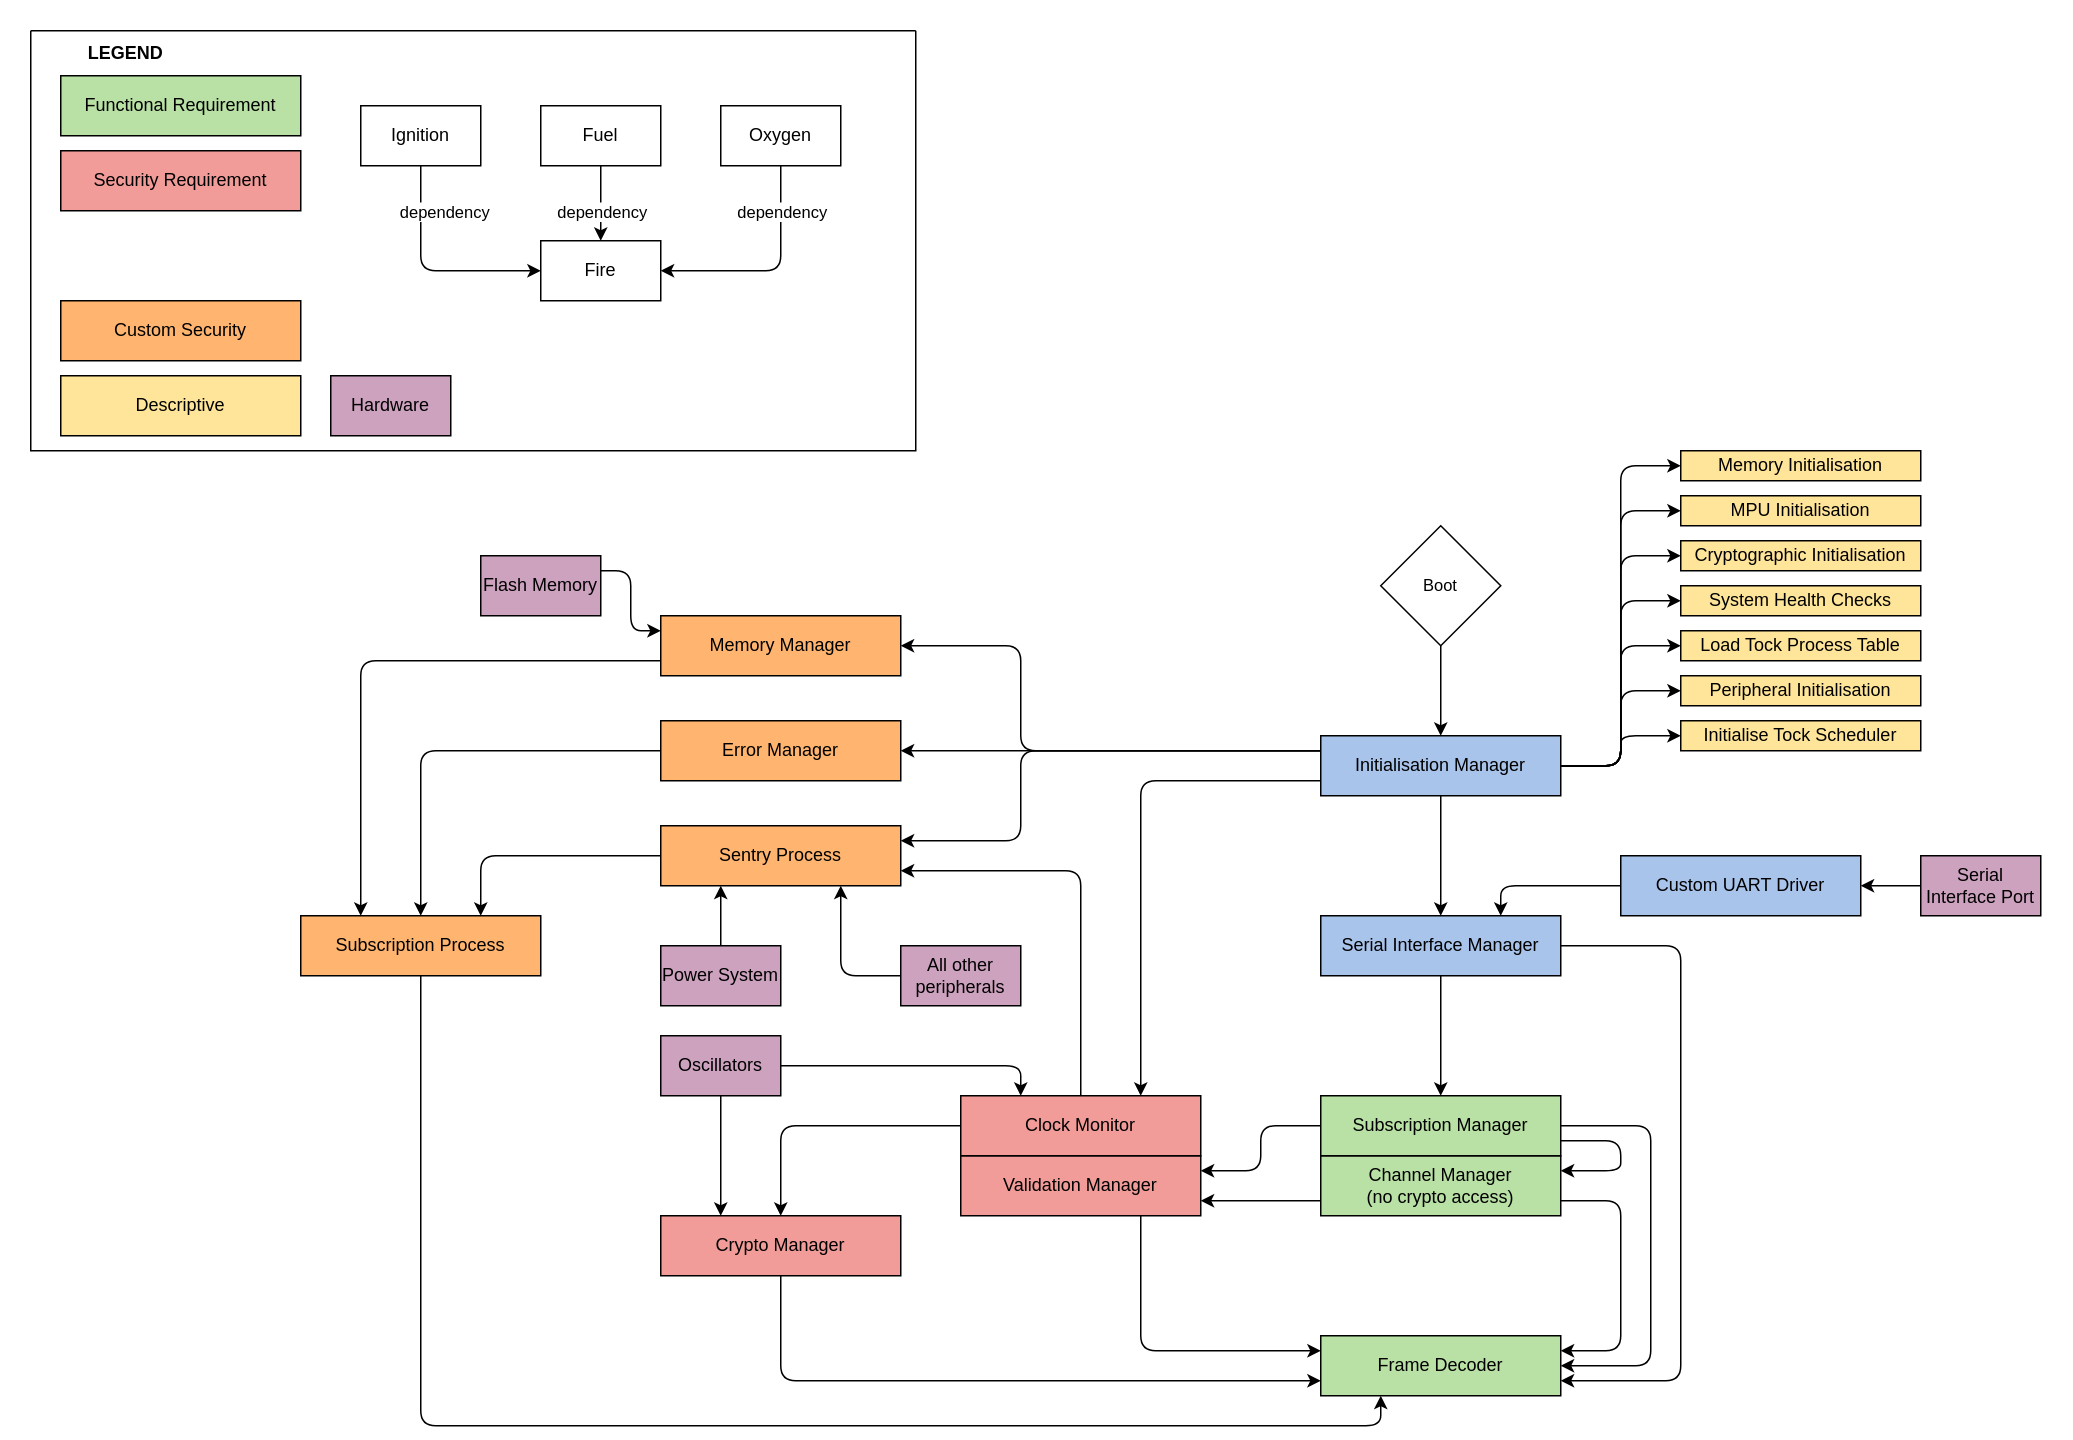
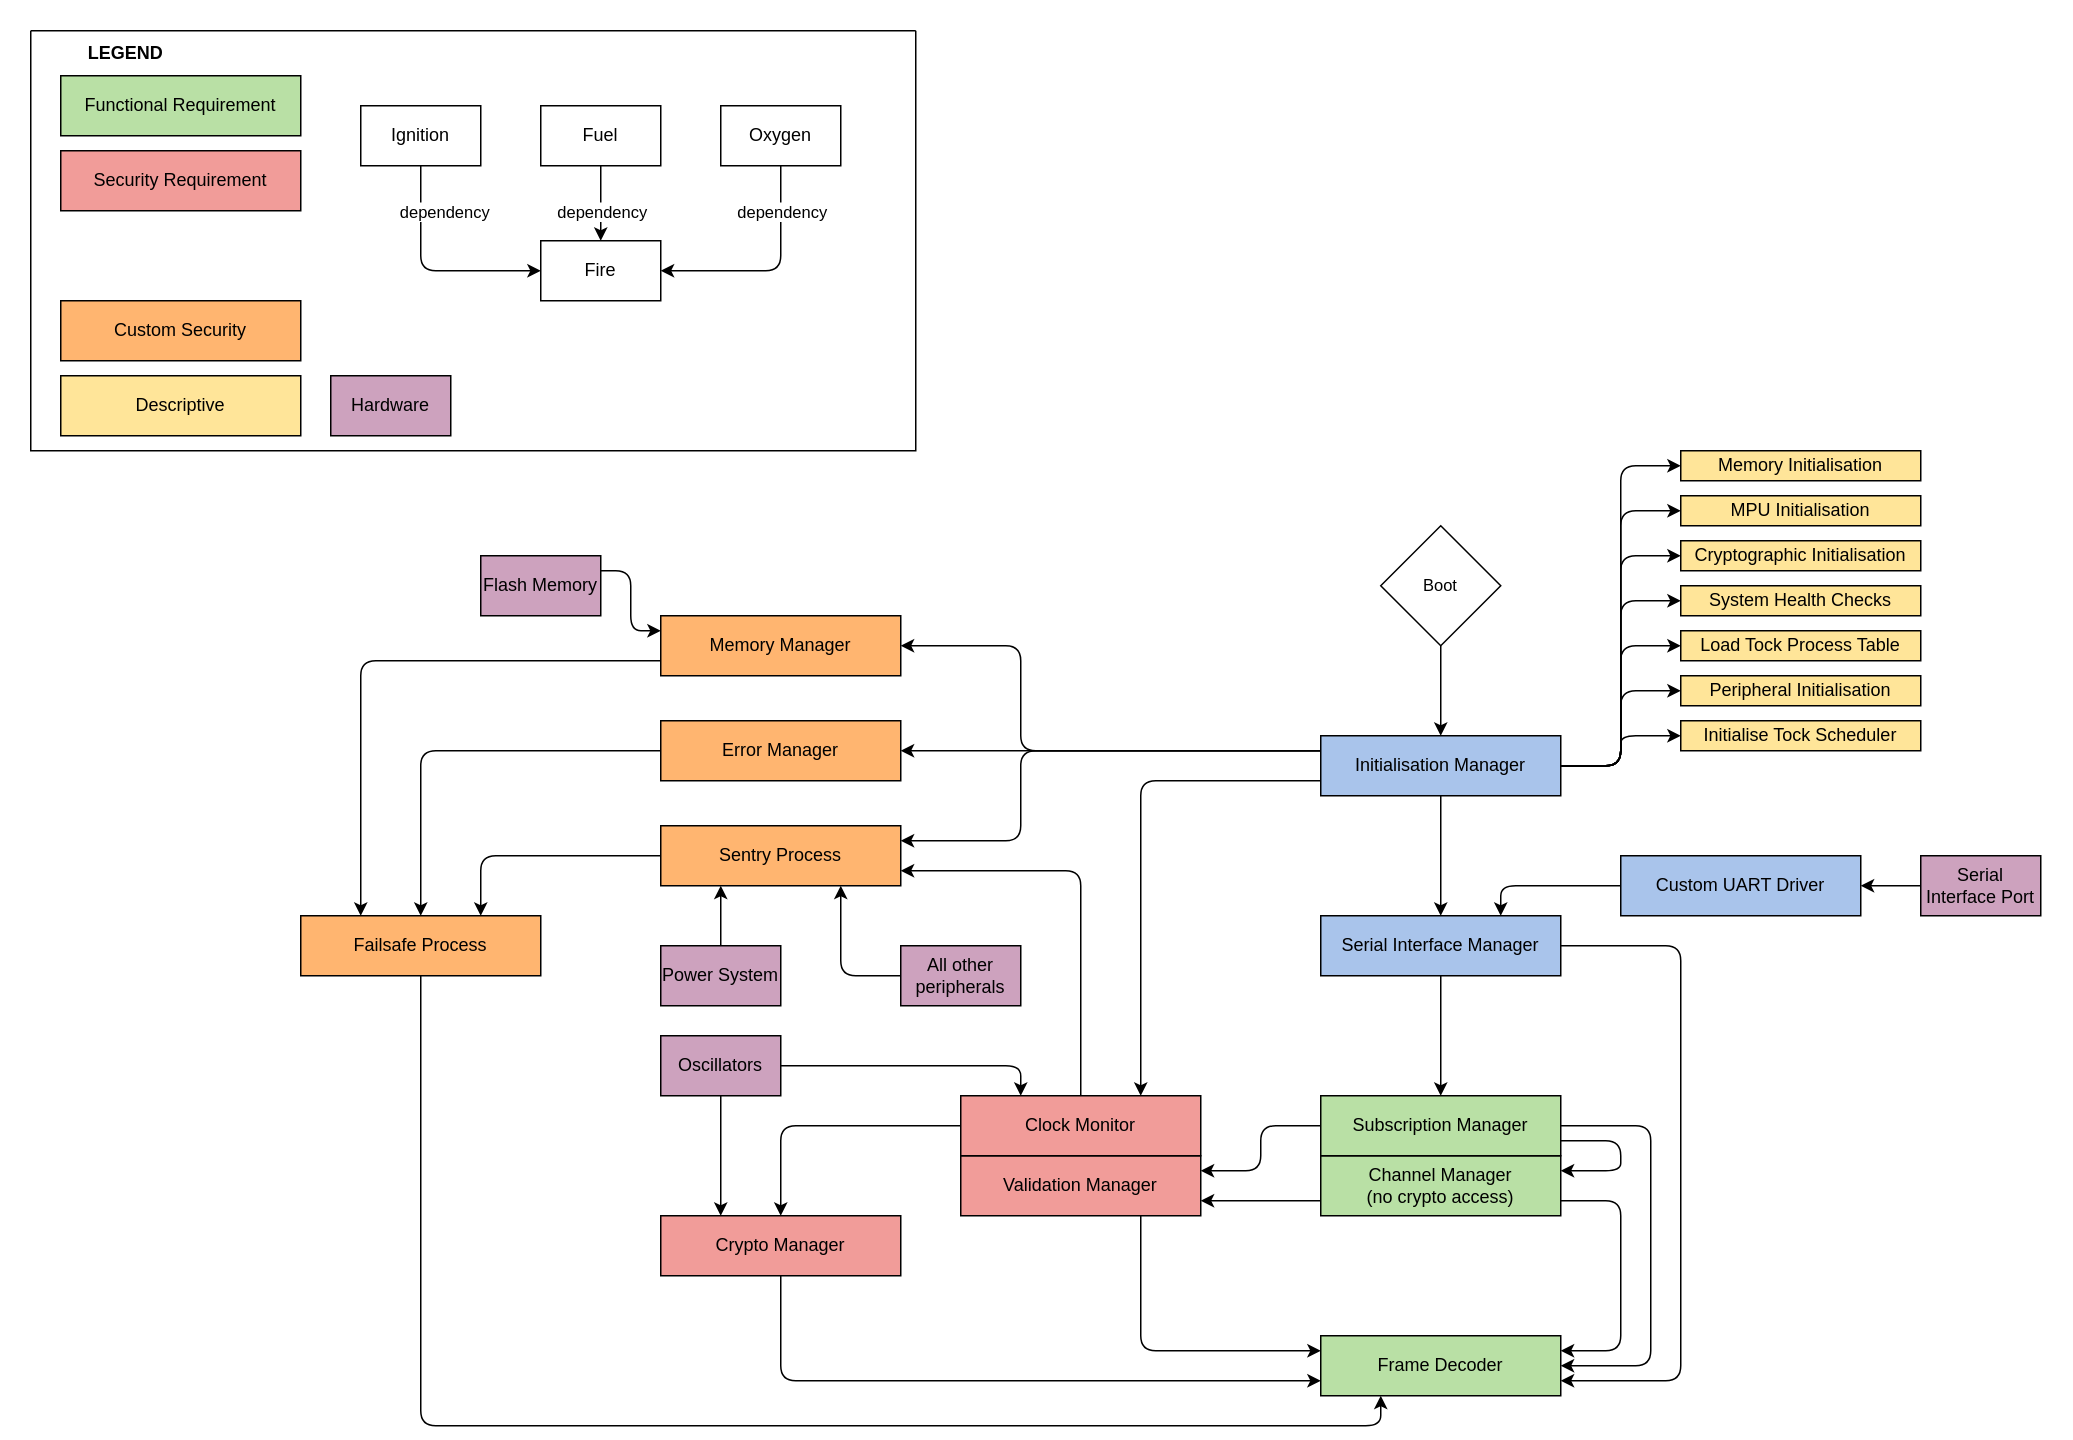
(421, 946) -> (421, 946)
